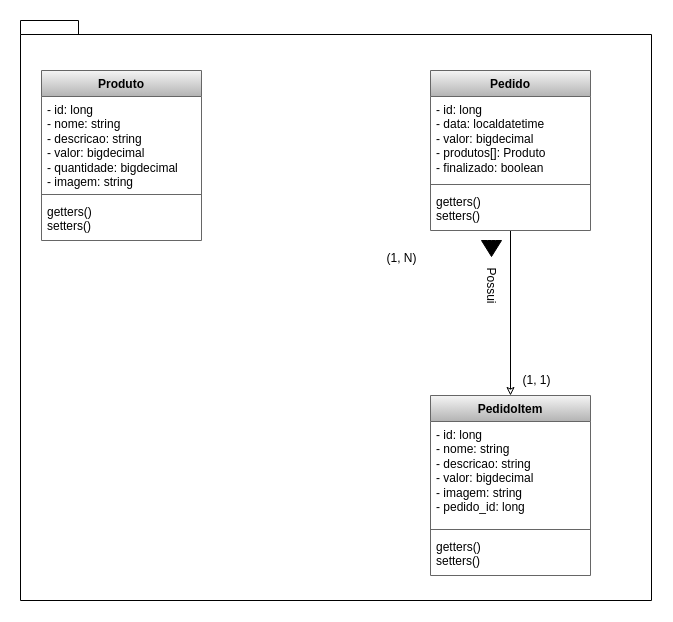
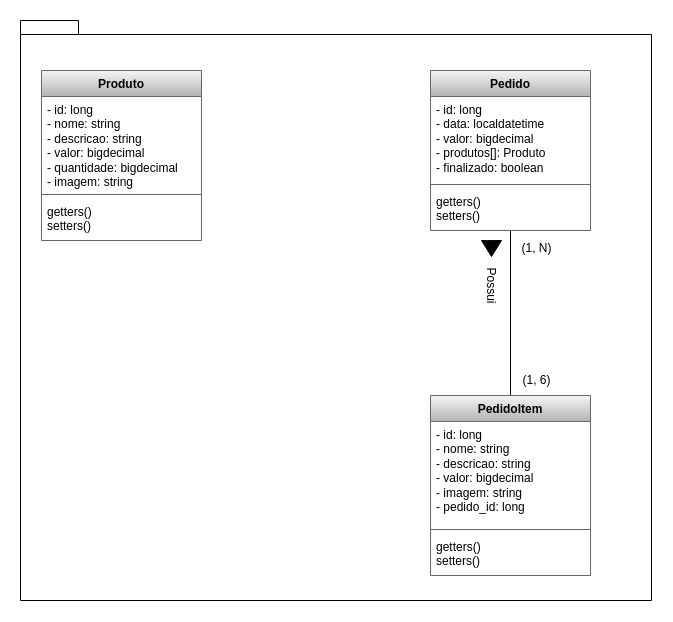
(402, 259) -> (537, 249)
(537, 381) -> (537, 381)
(511, 387) -> (511, 390)
